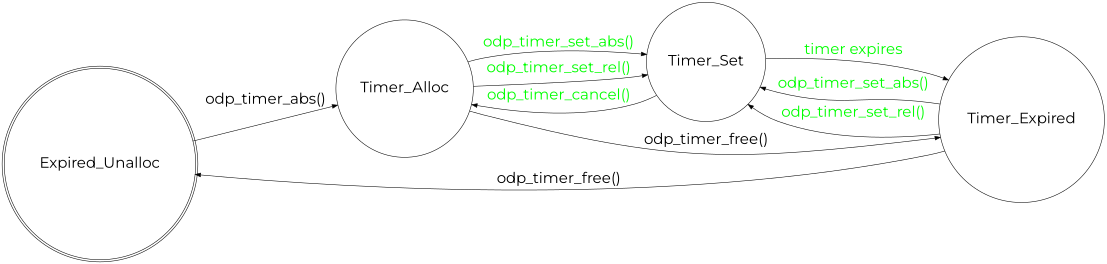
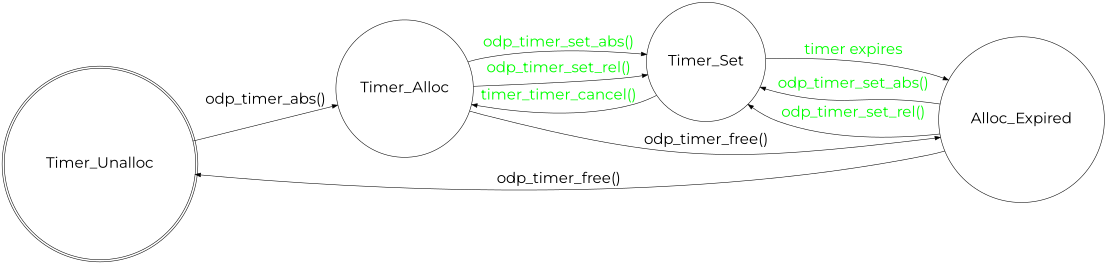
(559, 96) -> (559, 96)
(1022, 120) -> (1022, 120)
(100, 164) -> (100, 164)
